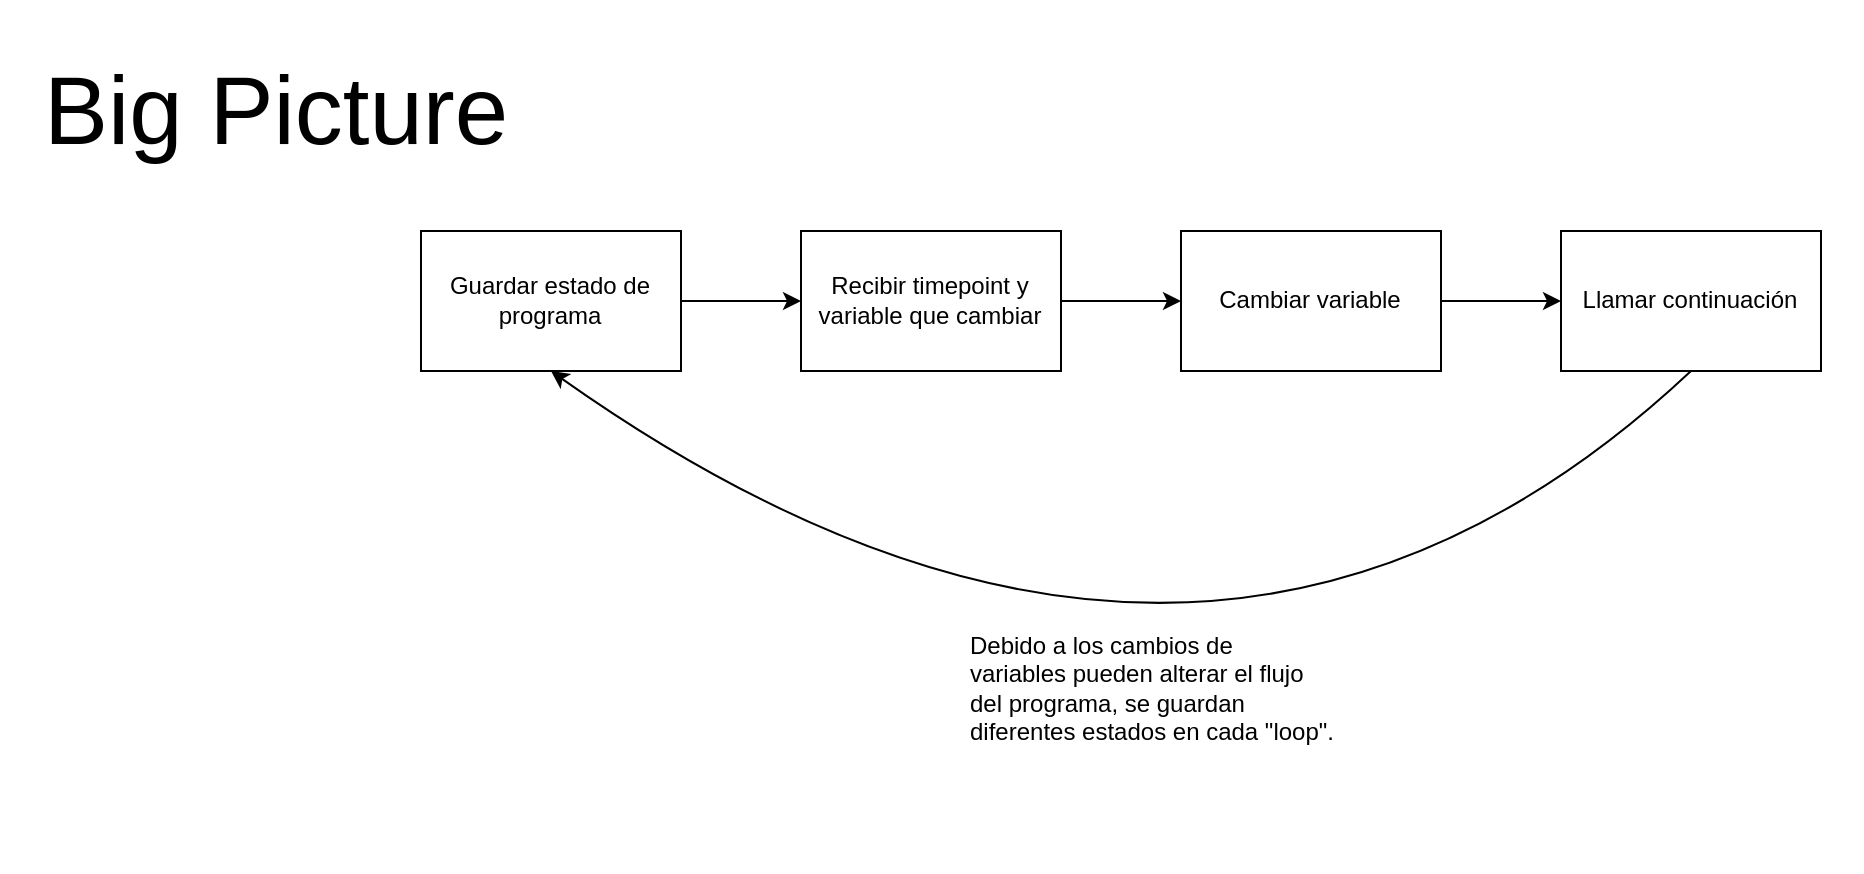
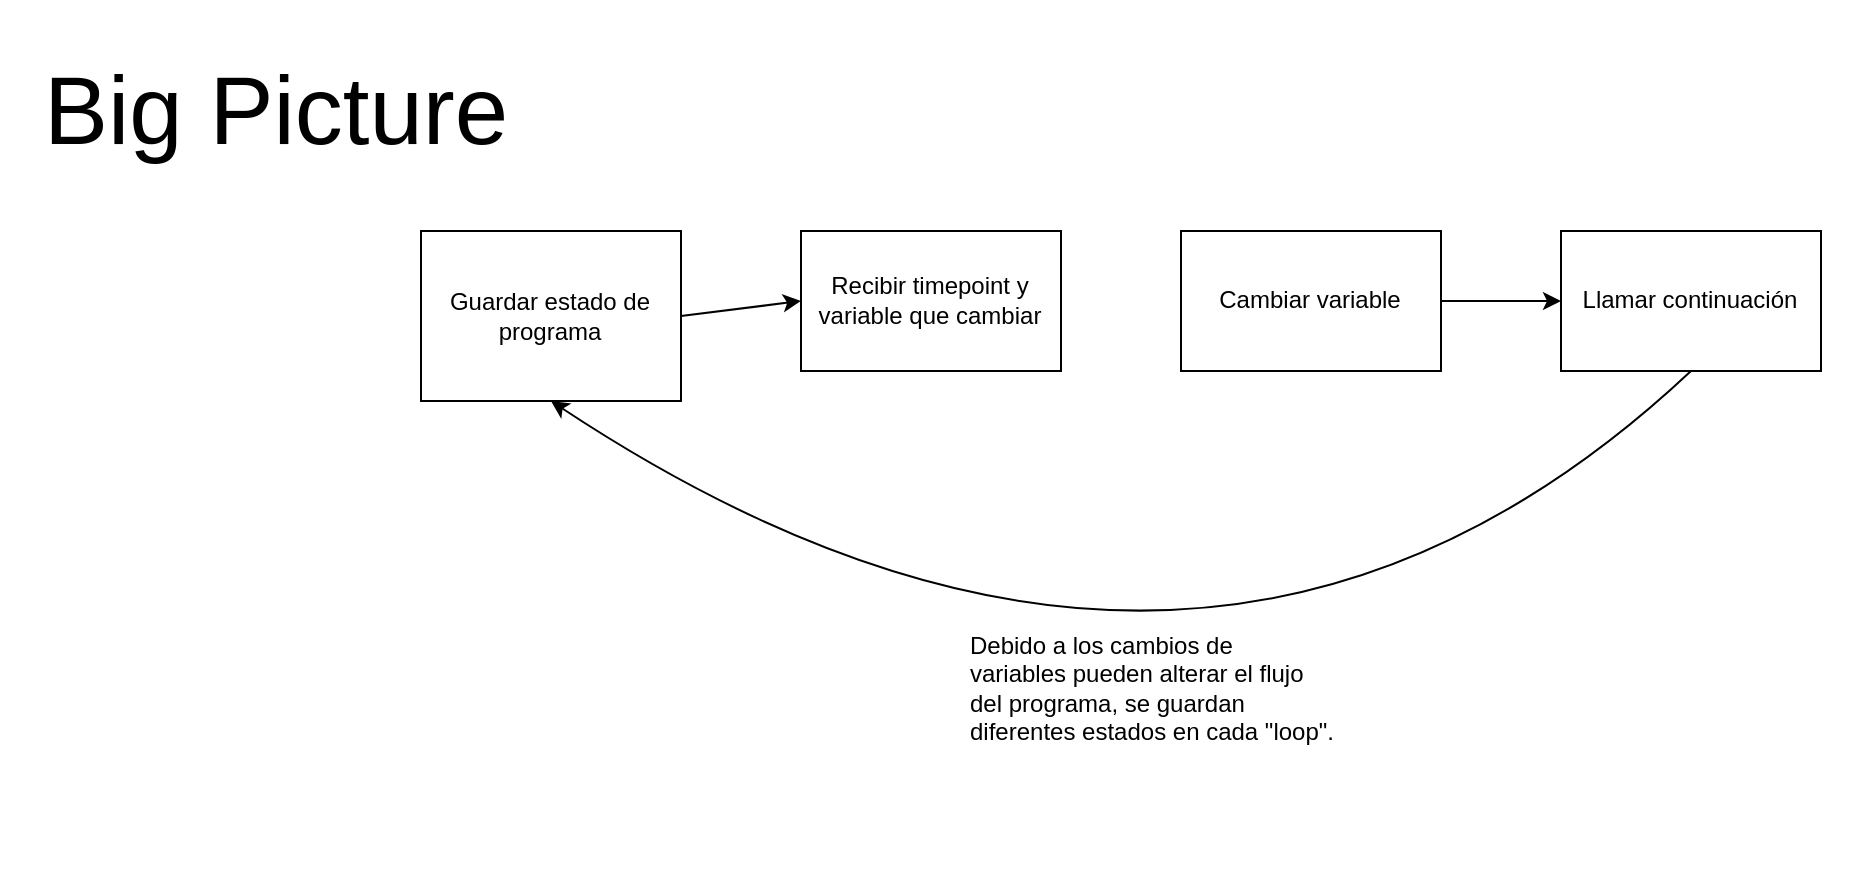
(551, 301) -> (551, 316)
(1114, 301) -> none
